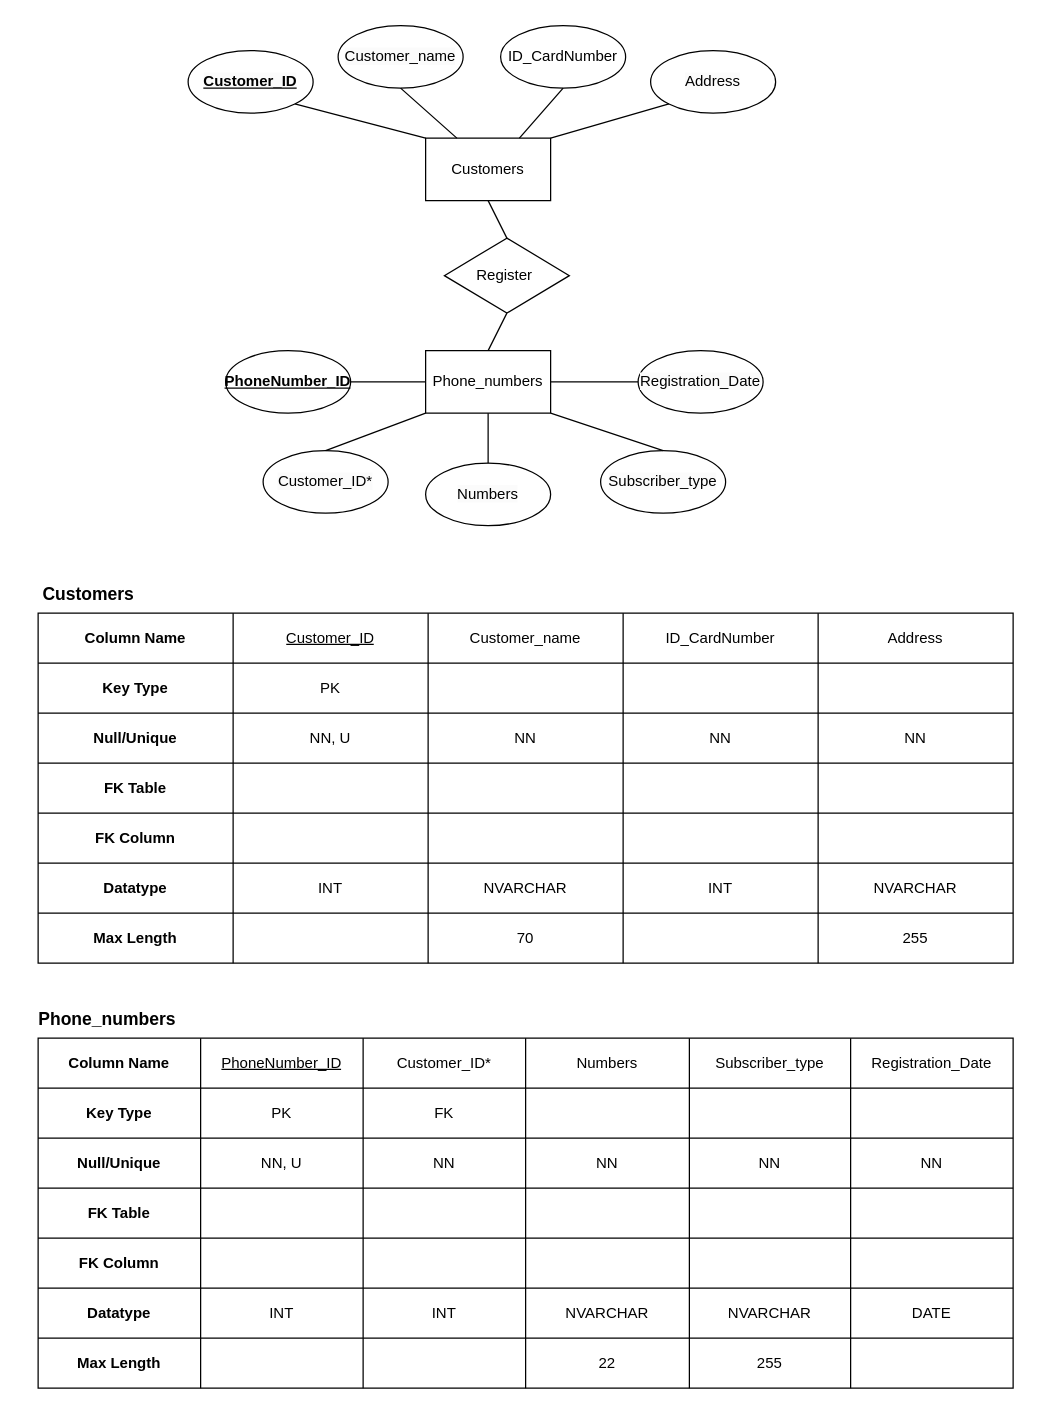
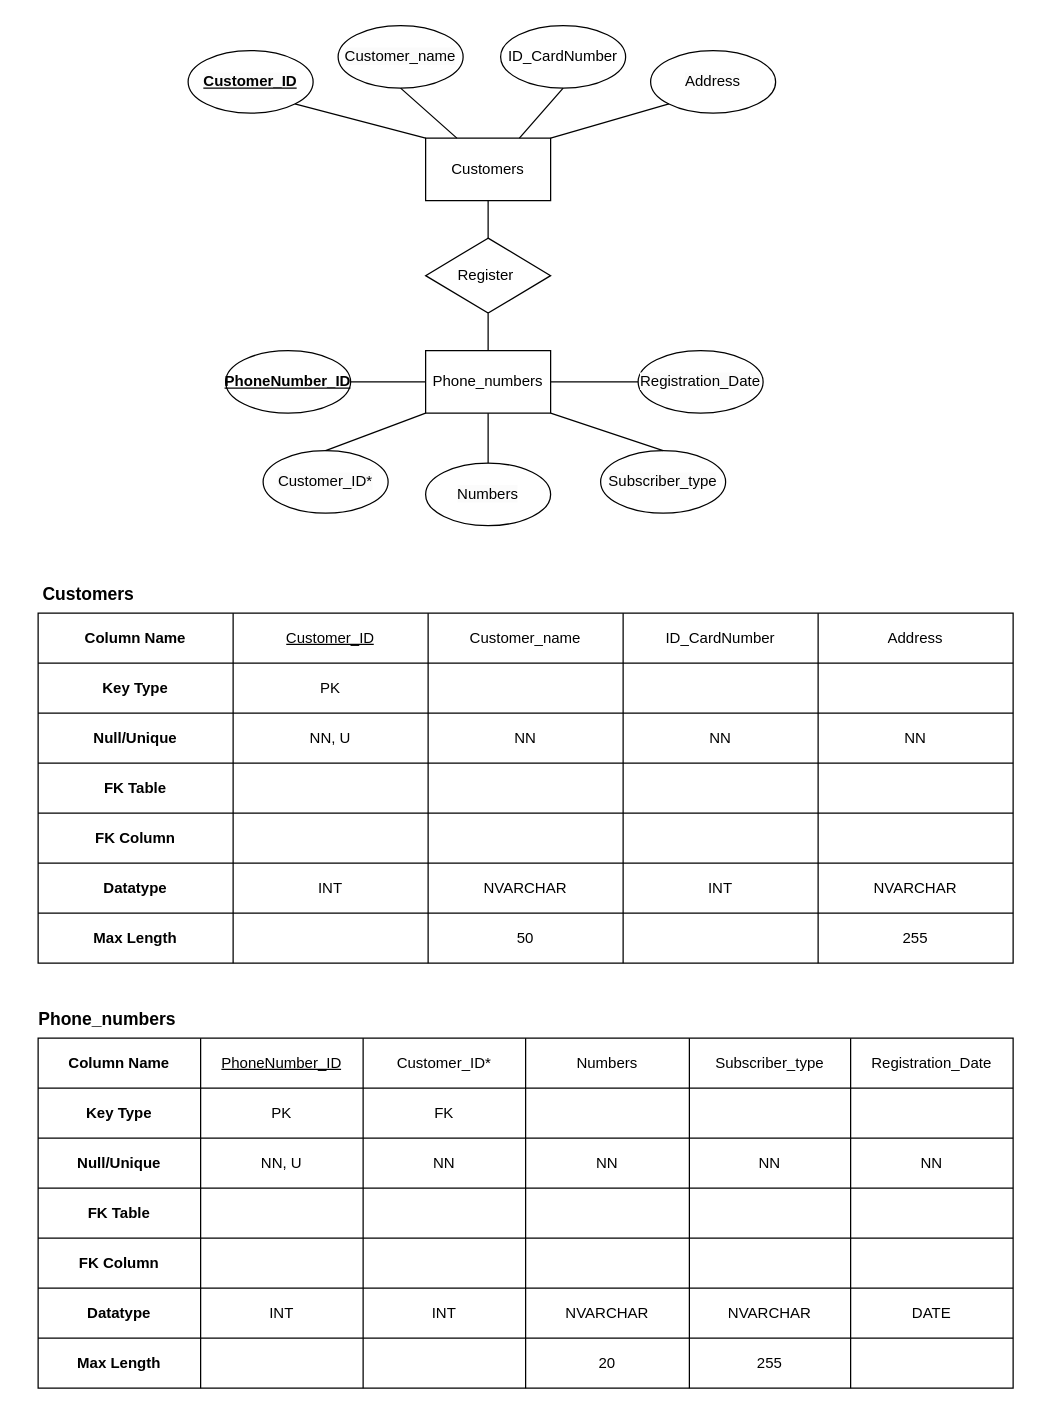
(507, 276) -> (488, 276)
(526, 938) -> (526, 938)
(608, 1363) -> (608, 1363)
